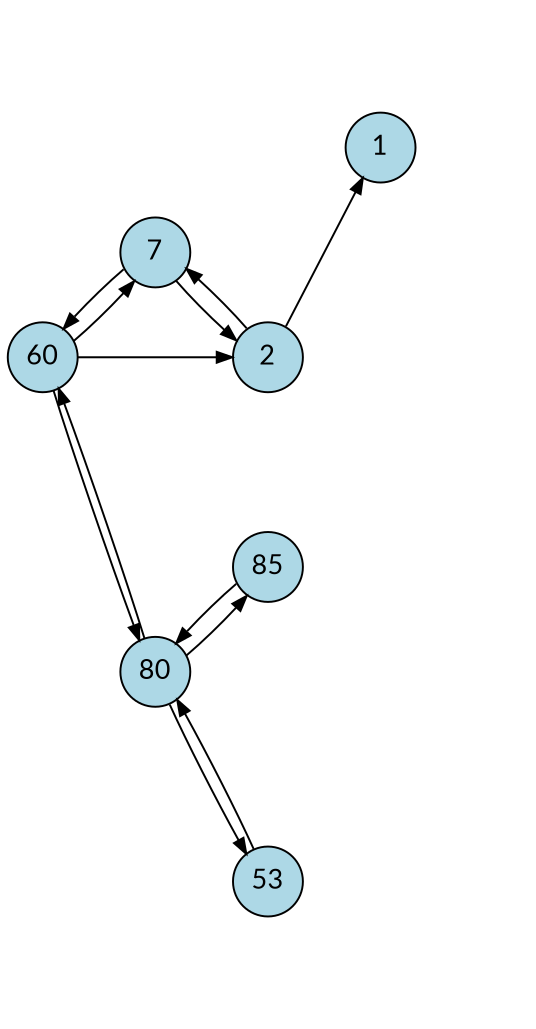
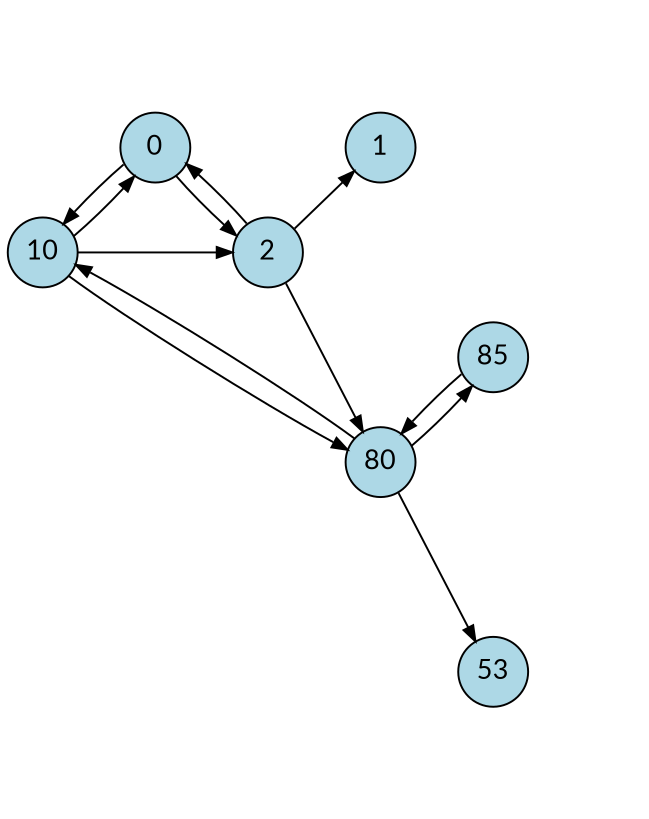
(155, 252) -> (155, 148)
(43, 357) -> (43, 252)
(220, 781) -> (321, 351)
